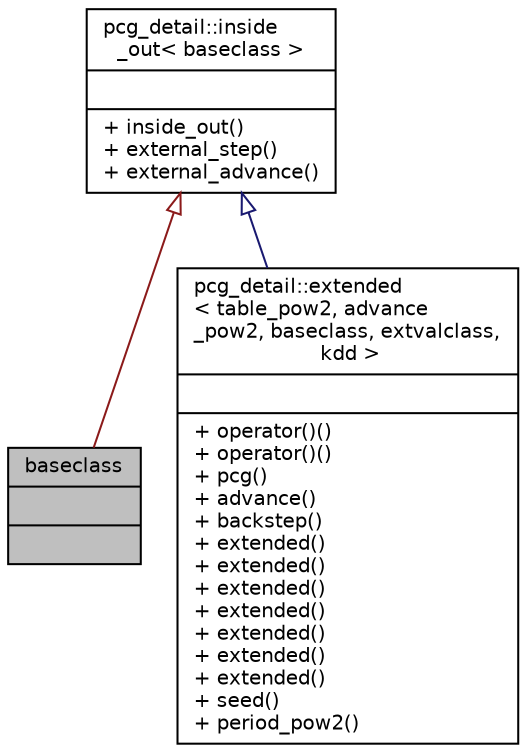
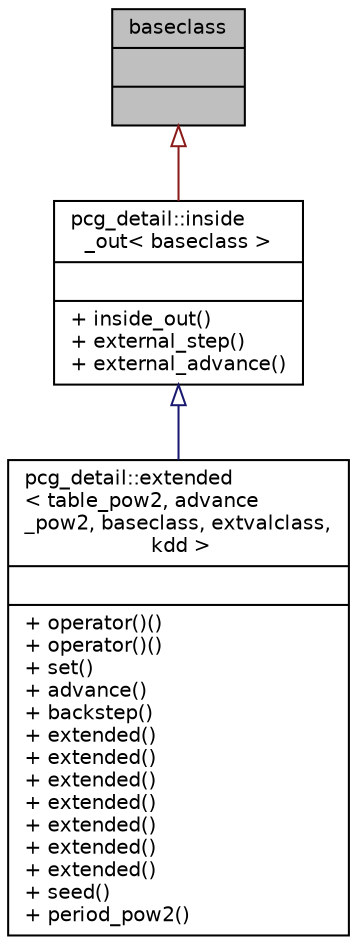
(134, 330) -> (179, 174)
(232, 476) -> (59, 668)
